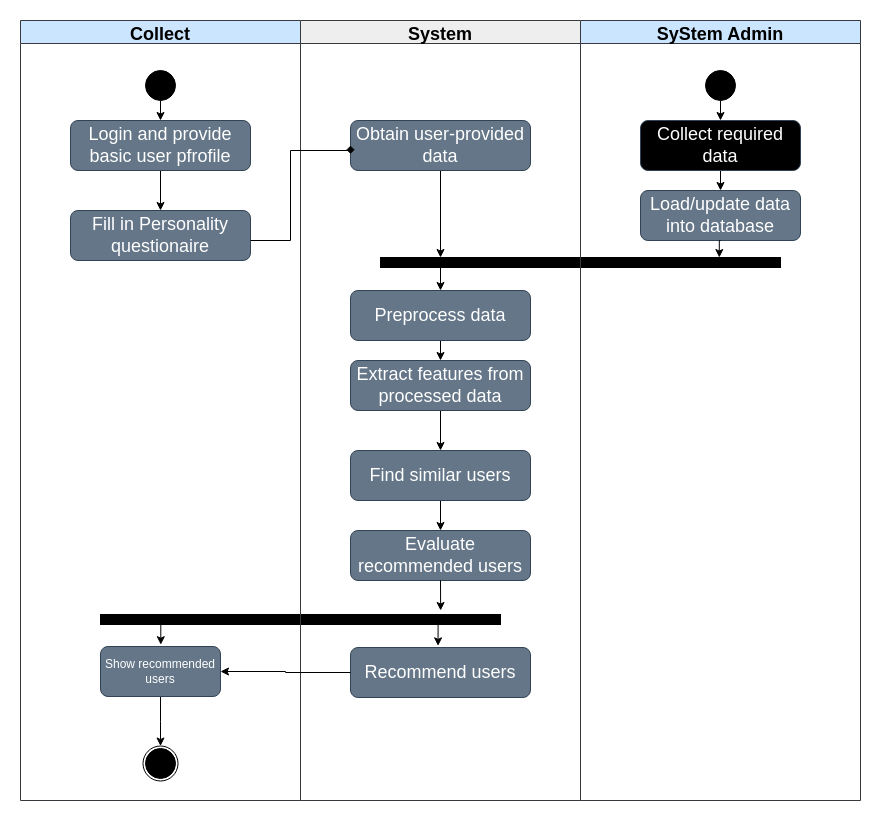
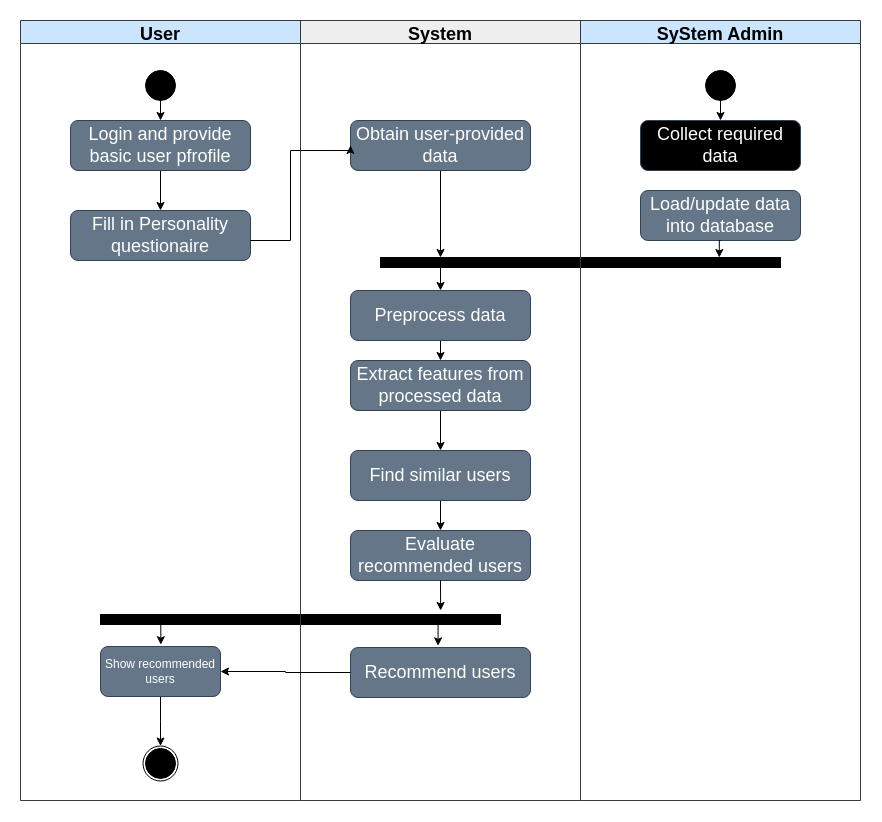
(160, 34) -> (160, 34)
(349, 151) -> (349, 151)
(721, 177) -> none
